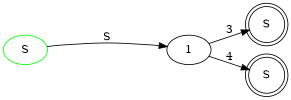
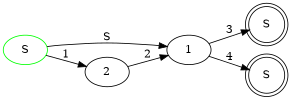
none -> (107, 72)
